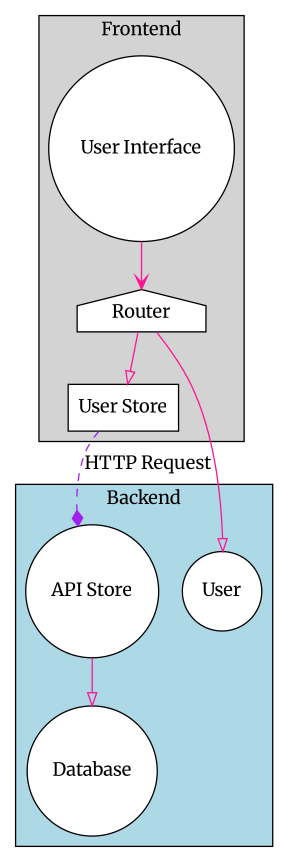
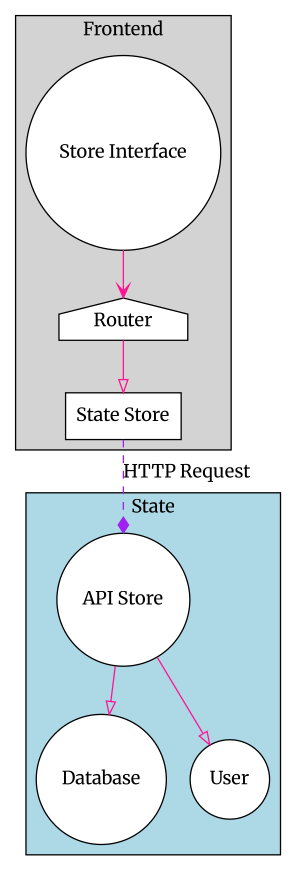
(142, 149) -> (123, 153)
(123, 408) -> (123, 416)
(207, 429) -> (180, 695)
(144, 499) -> (153, 508)
